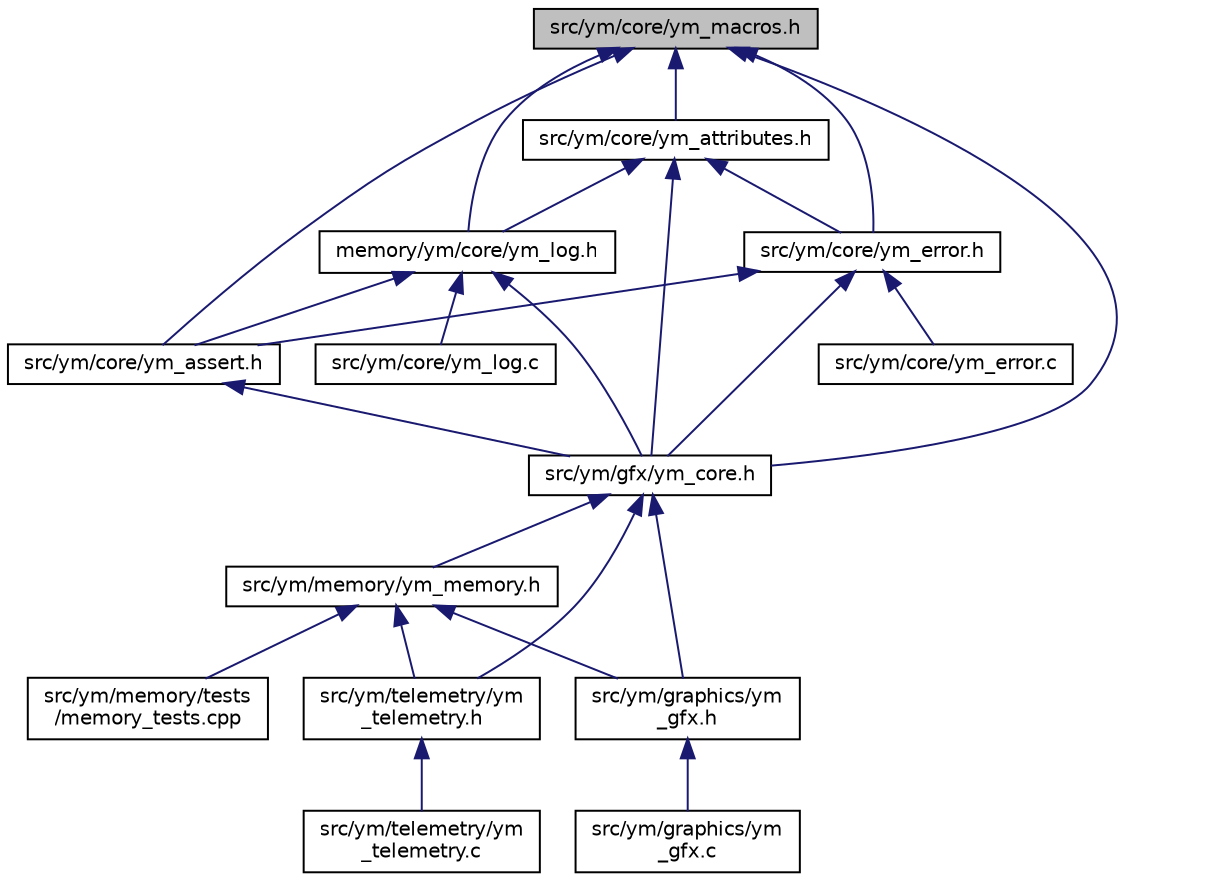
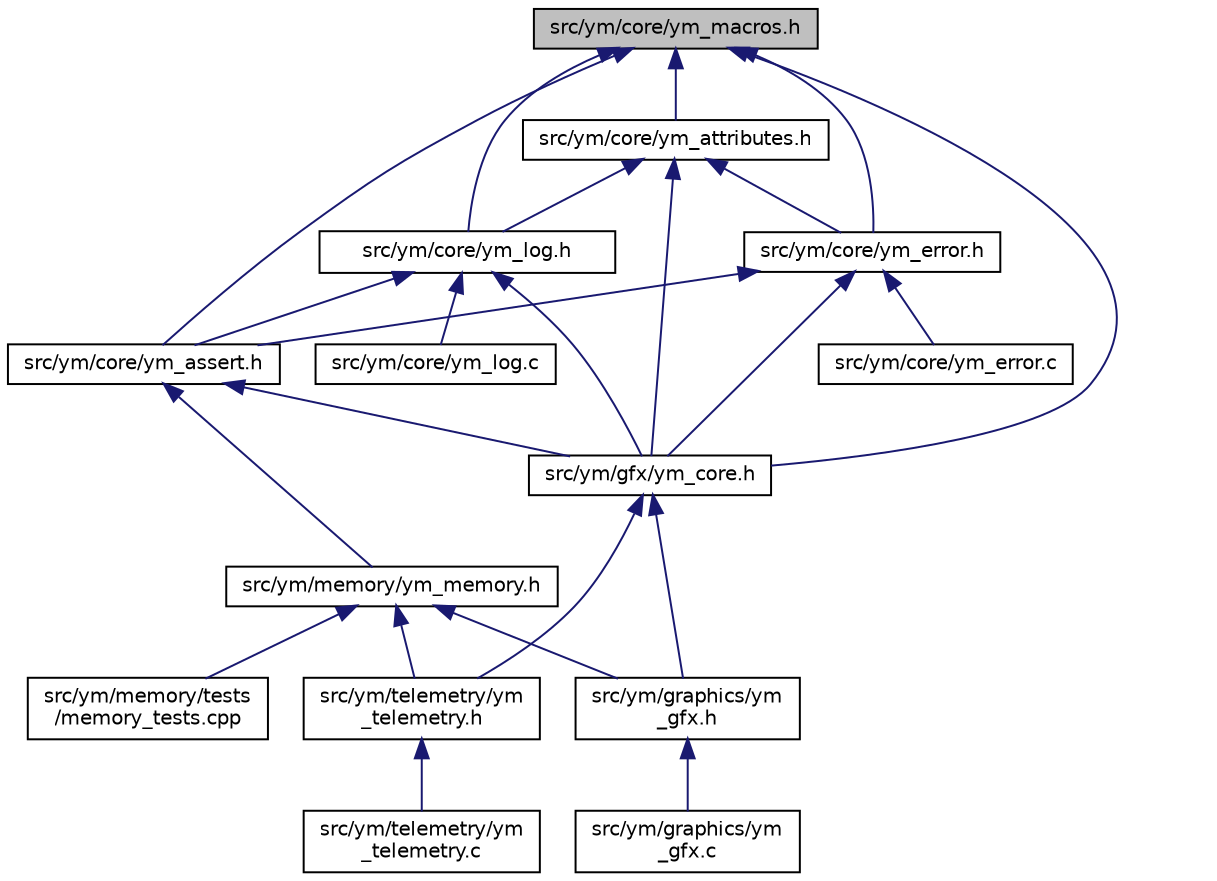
(467, 252) -> (467, 252)
(511, 535) -> (276, 482)
